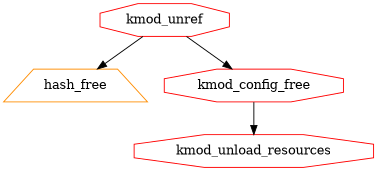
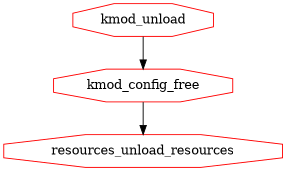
(165, 20) -> (143, 20)
(76, 86) -> none
(254, 151) -> (143, 151)
